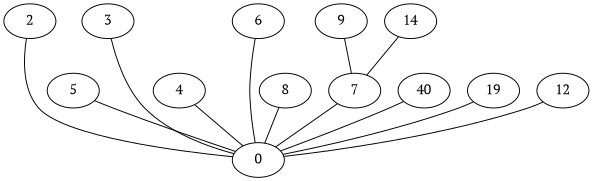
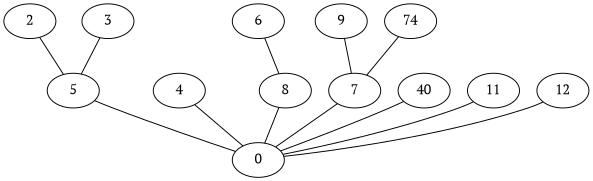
(411, 21) -> (411, 21)
(250, 91) -> (272, 56)
(494, 91) -> (494, 91)
(153, 116) -> (91, 56)
(97, 135) -> (52, 56)
